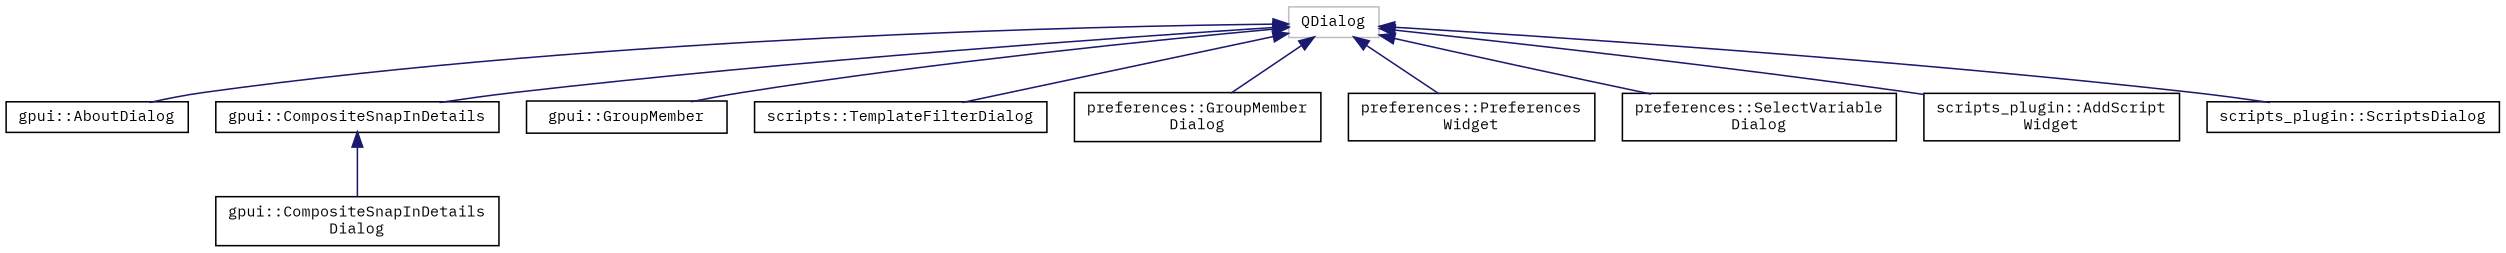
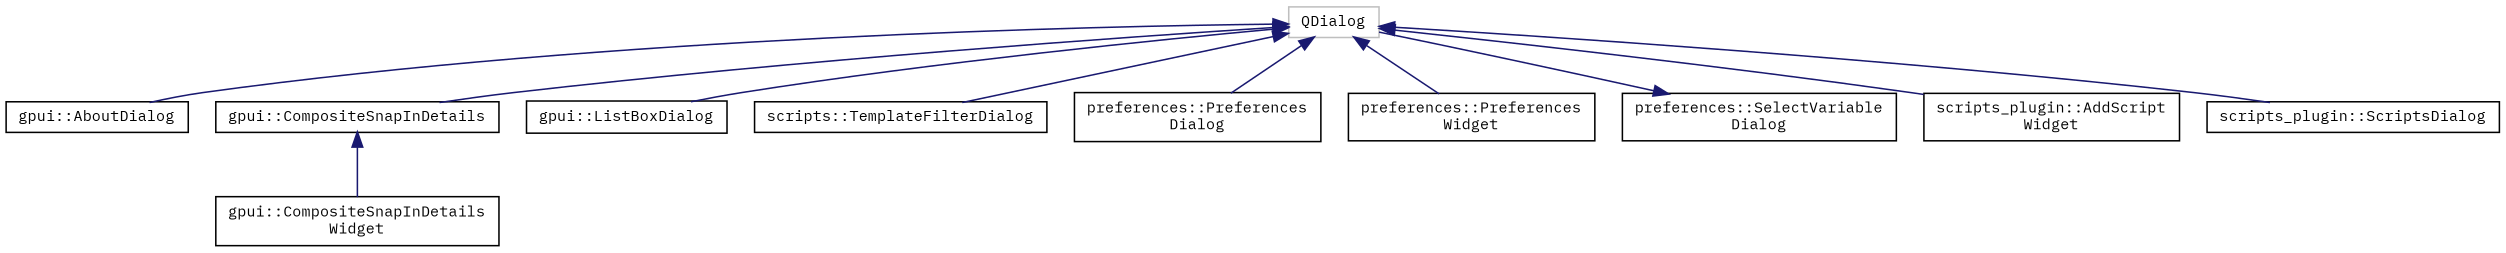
(1523, 67) -> (1517, 61)
(627, 117) -> (627, 117)
(1198, 117) -> (1198, 117)
(357, 221) -> (357, 221)
